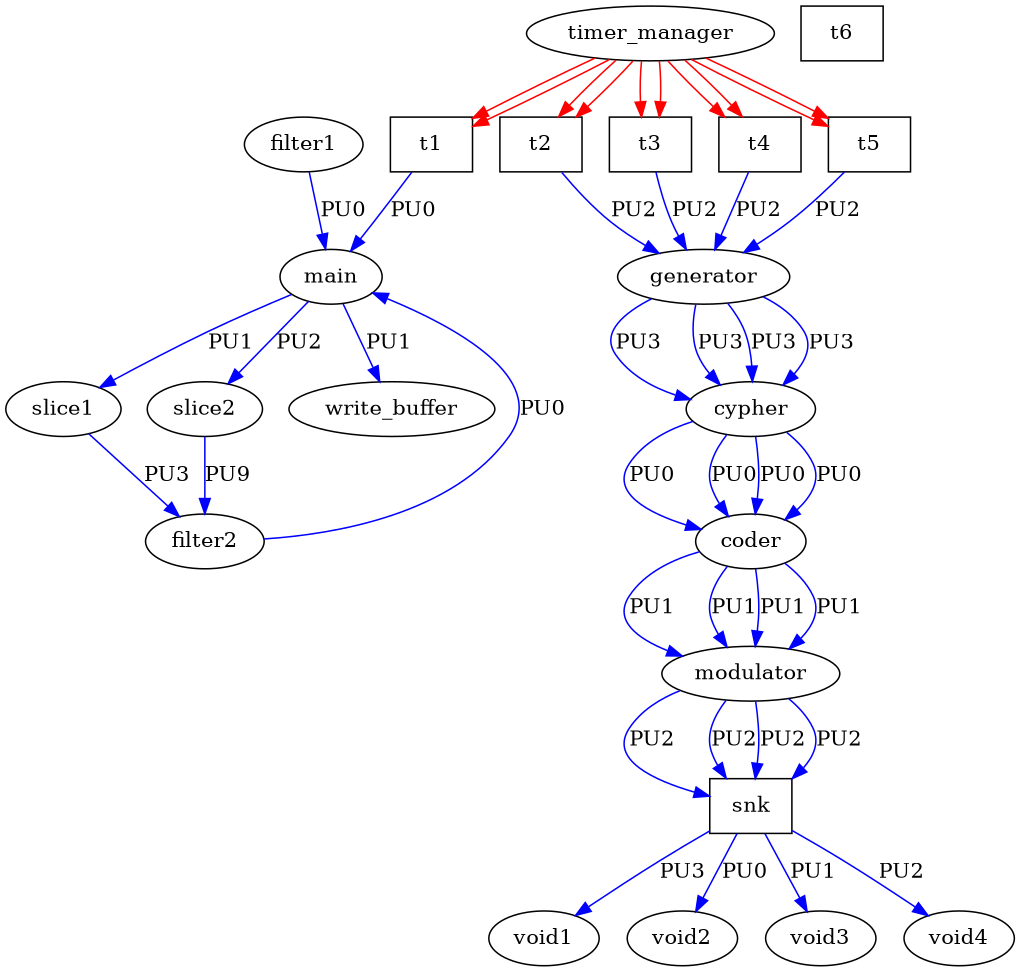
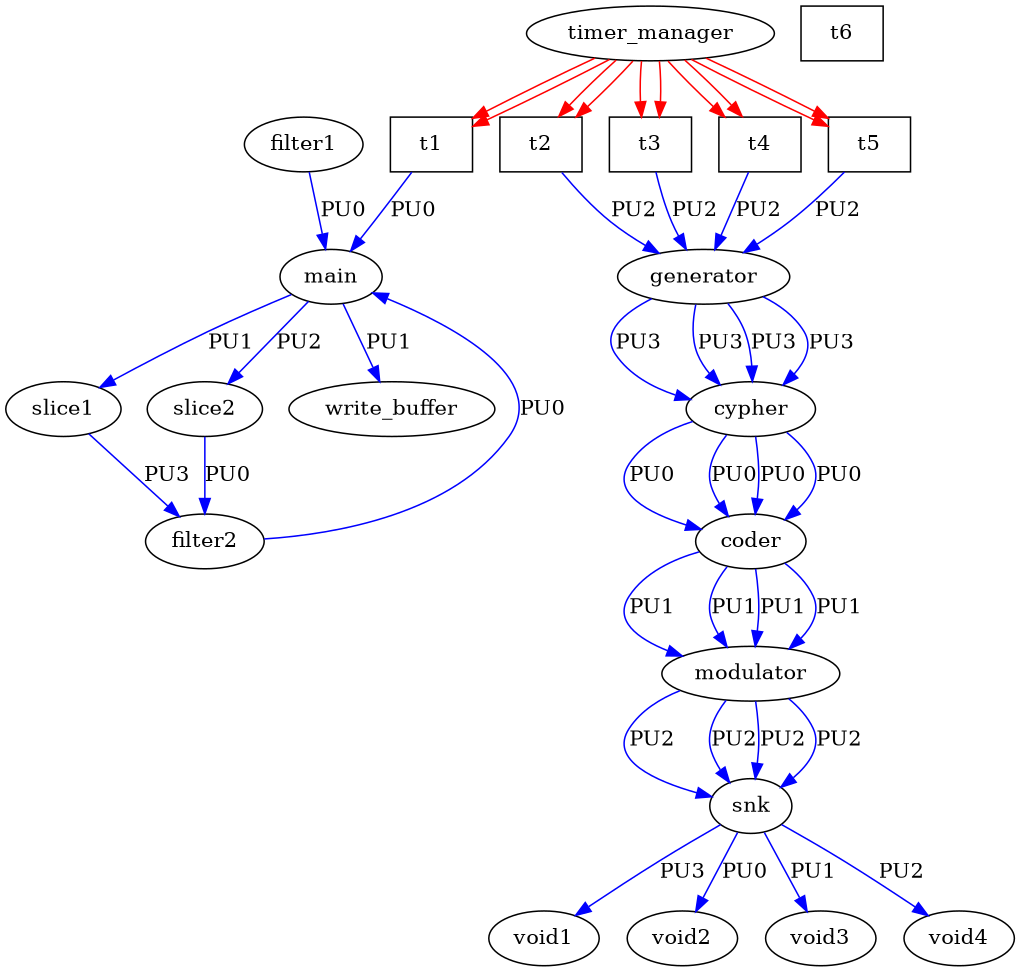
(228, 475) -> (228, 475)
(751, 806) -> (751, 806)
